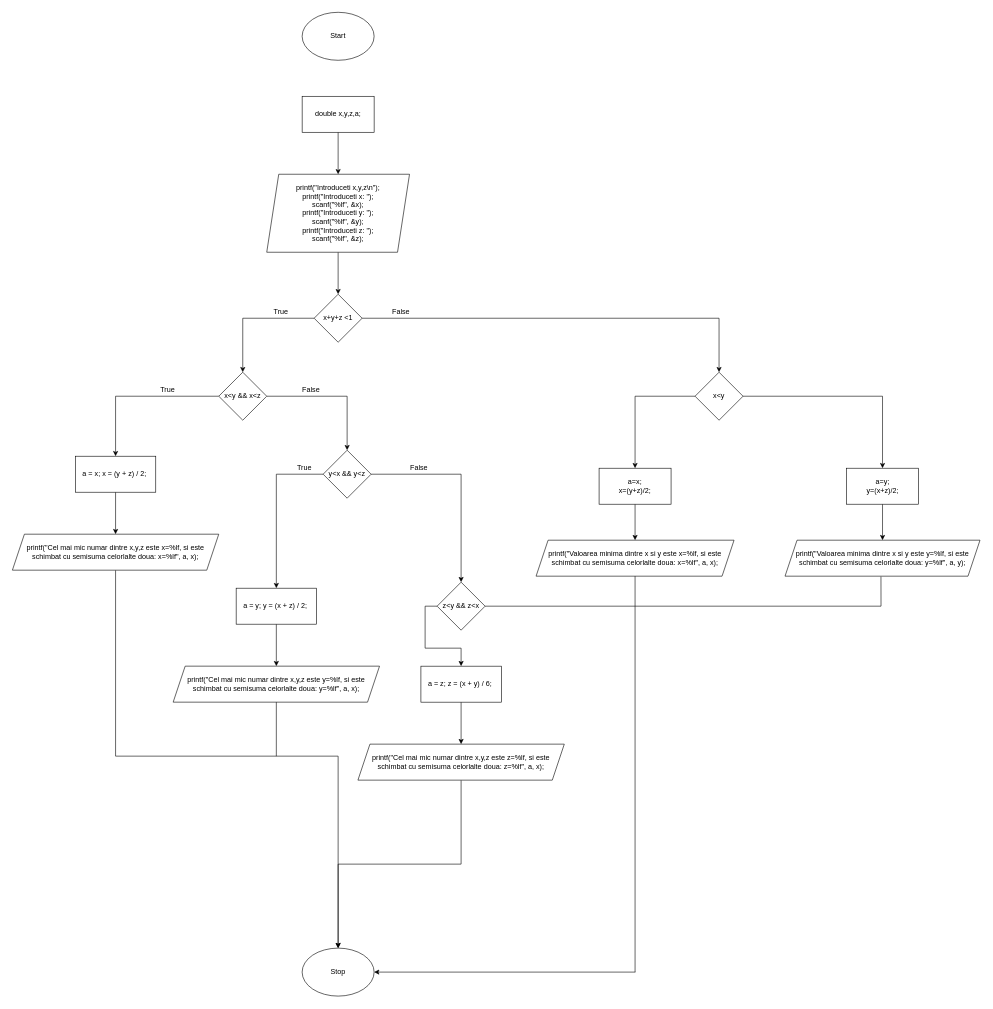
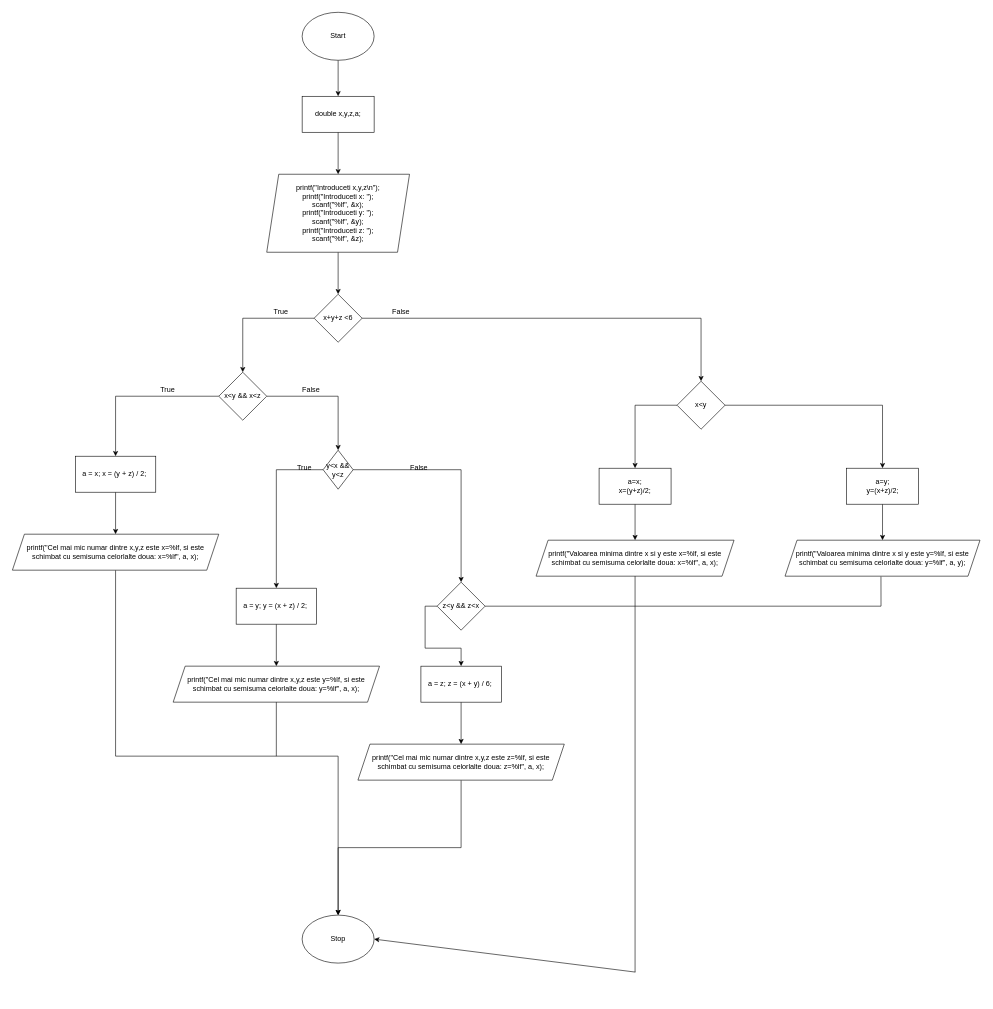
none -> (338, 90)
(338, 318) -> (338, 318)
(719, 396) -> (701, 405)
(347, 474) -> (338, 470)
(338, 972) -> (338, 939)
